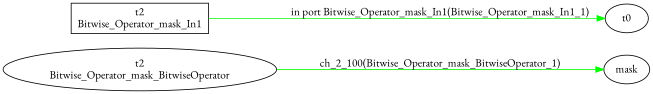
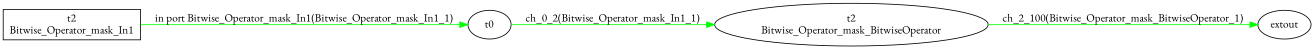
none -> (609, 25)
(627, 69) -> (1284, 25)
